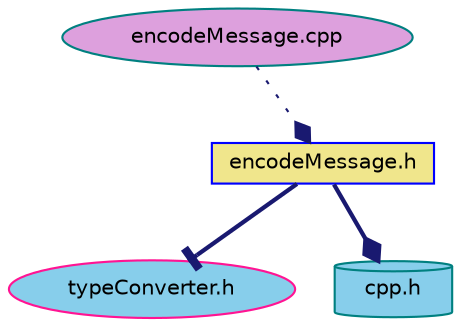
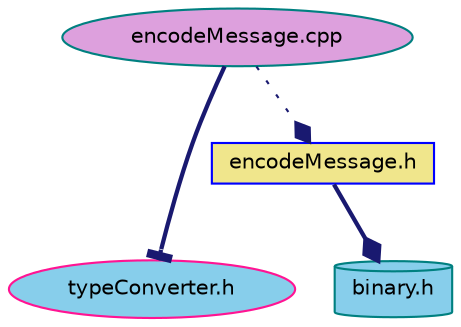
(247, 219) -> (188, 156)
(393, 289) -> (393, 289)
